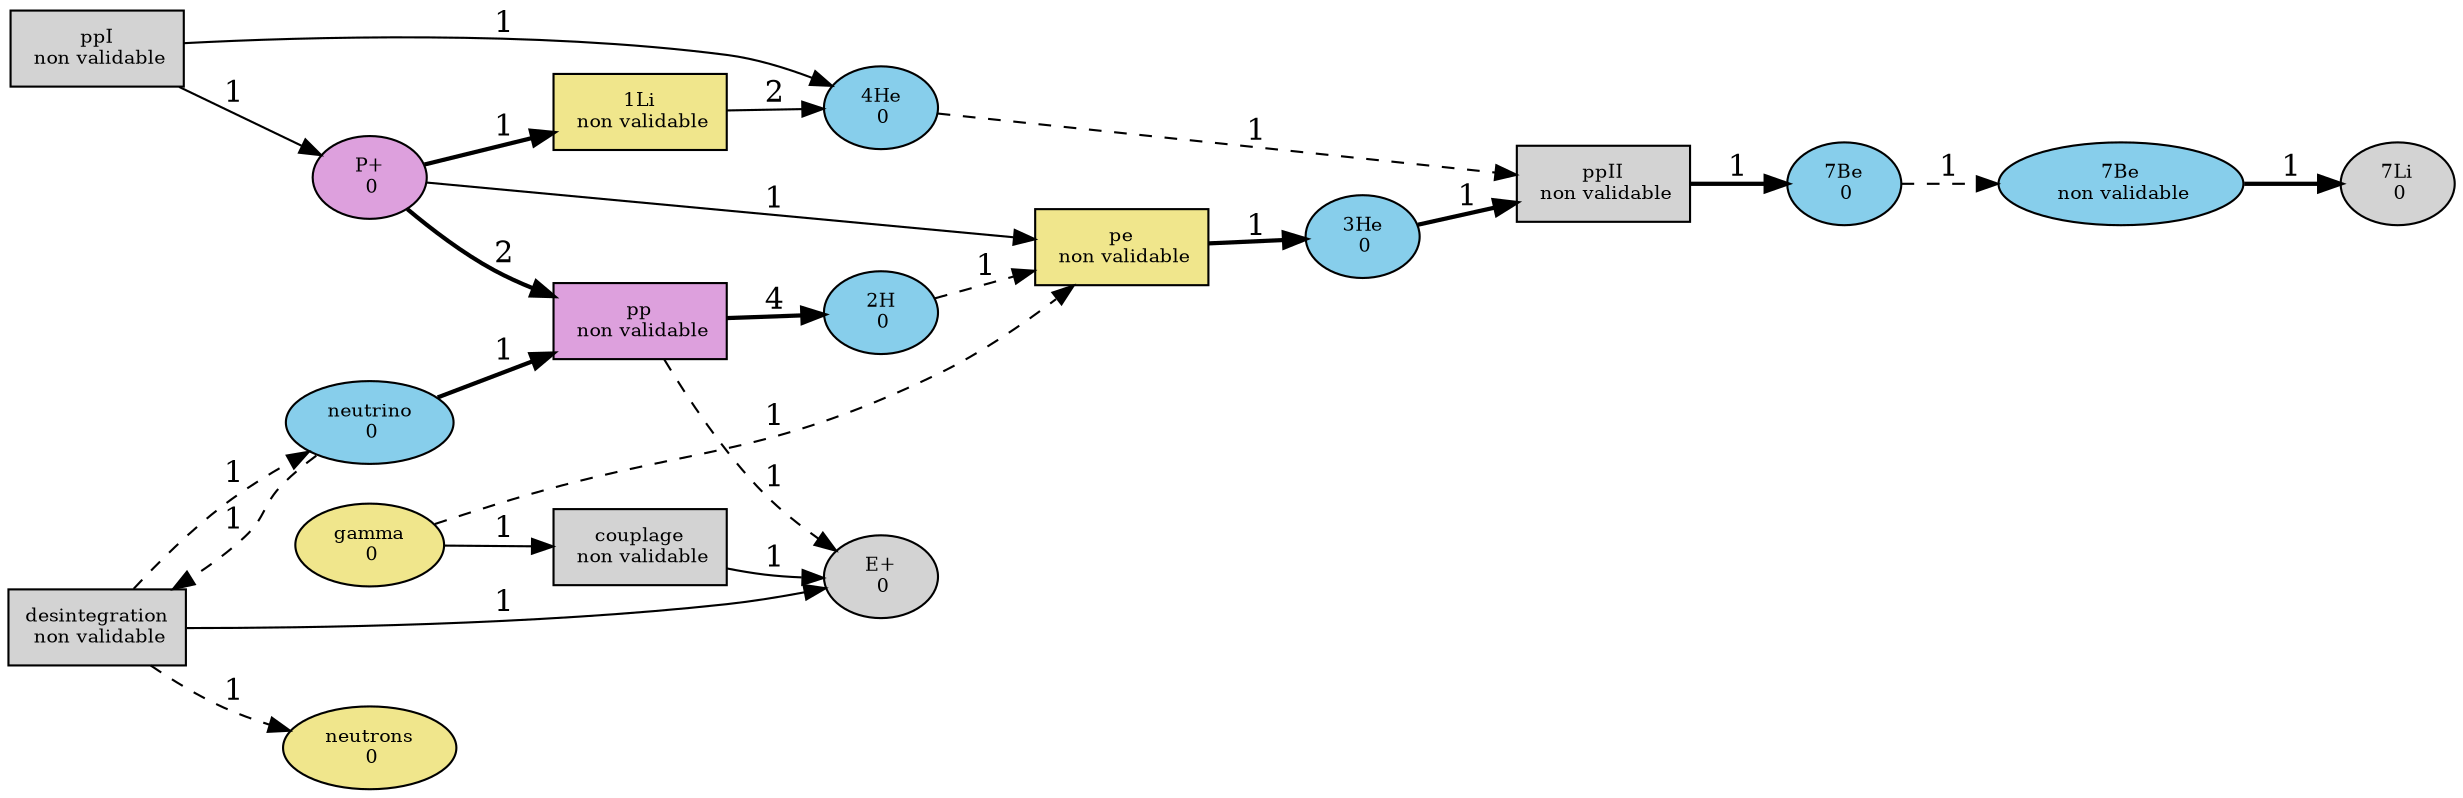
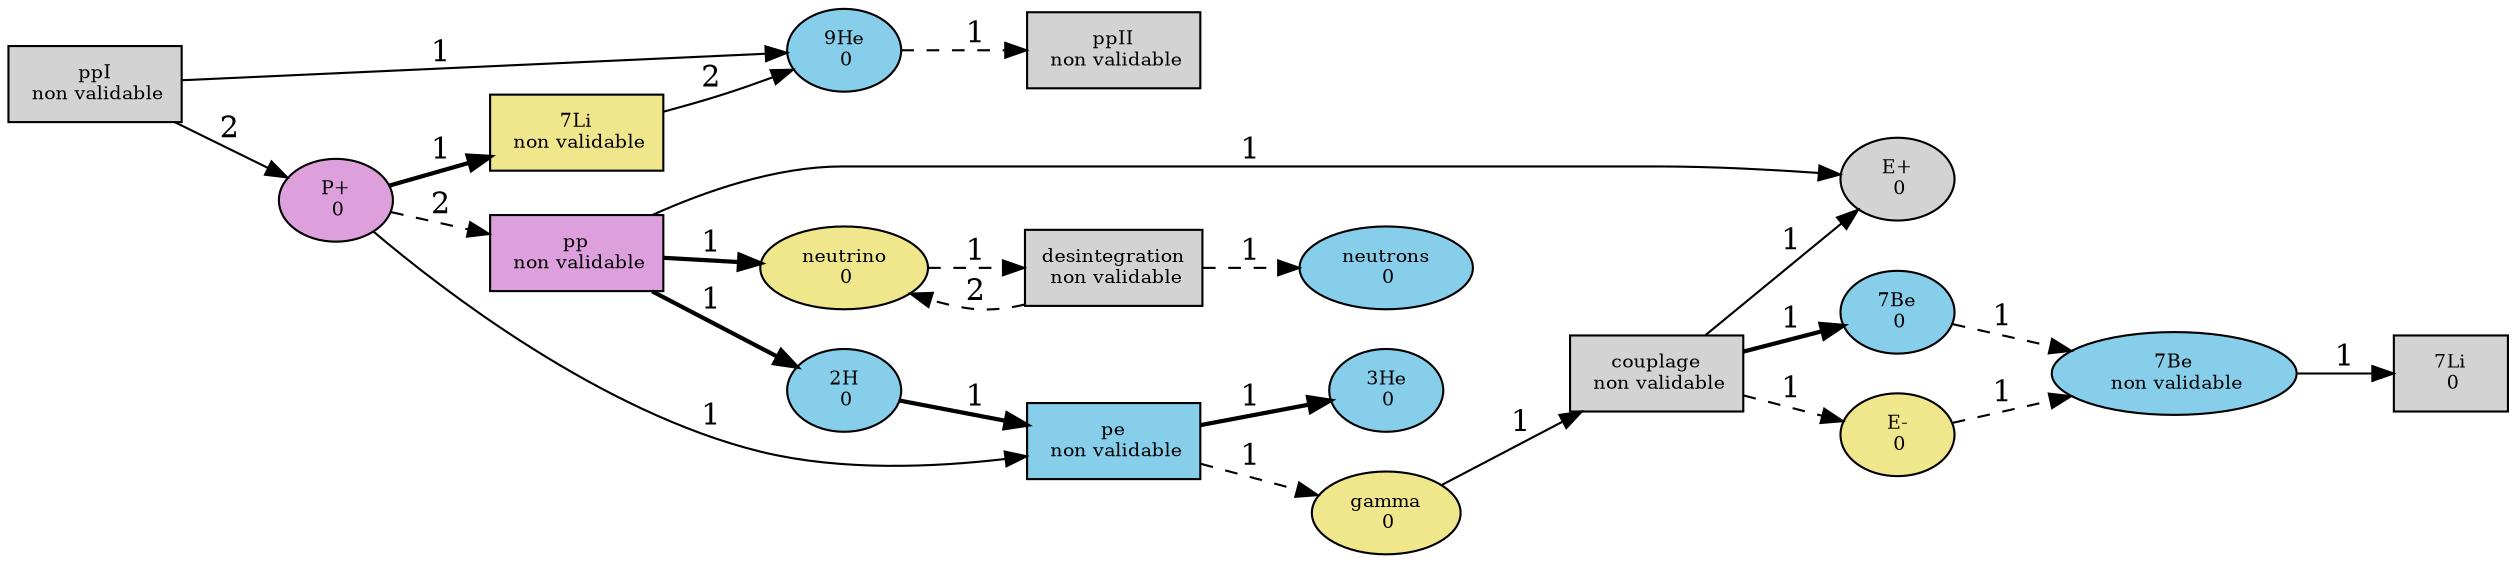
(234, 94) -> (230, 129)
(881, 108) -> (844, 50)
(640, 112) -> (577, 133)
(1728, 184) -> (1783, 341)
(2282, 184) -> (2335, 373)
(2398, 184) -> (2451, 373)
(1456, 216) -> none
(1122, 247) -> (1114, 441)
(467, 254) -> (430, 221)
(974, 287) -> (953, 411)
(775, 301) -> (712, 301)
(485, 379) -> (701, 260)
(370, 422) -> (844, 268)
none -> (1897, 435)
(757, 441) -> (1249, 477)
(736, 462) -> (1232, 166)
(234, 474) -> (976, 292)
(497, 621) -> none
(370, 748) -> (1386, 268)
